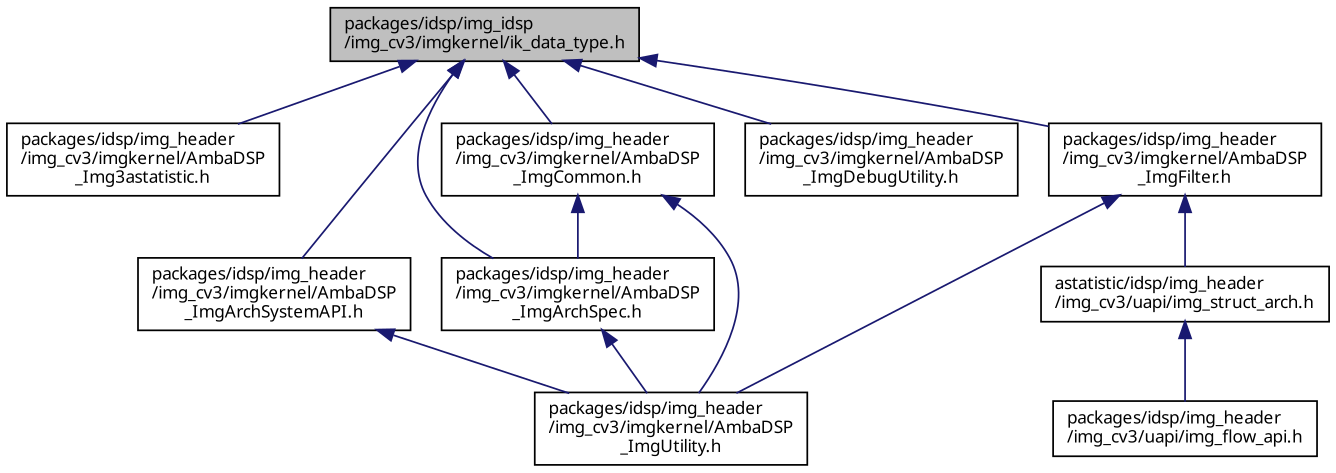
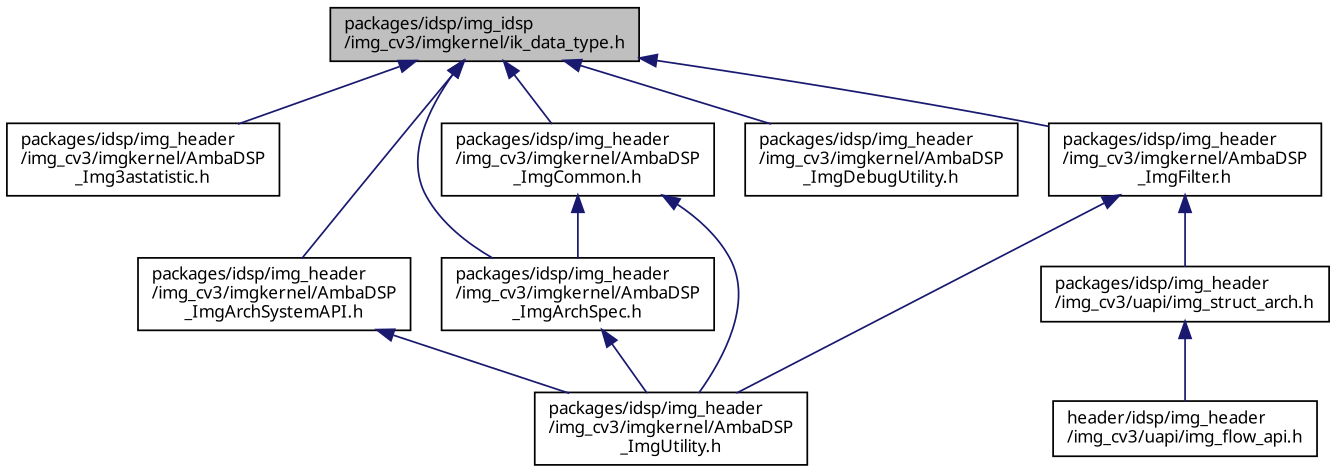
(1185, 294) -> (1185, 294)
(1185, 429) -> (1185, 429)
